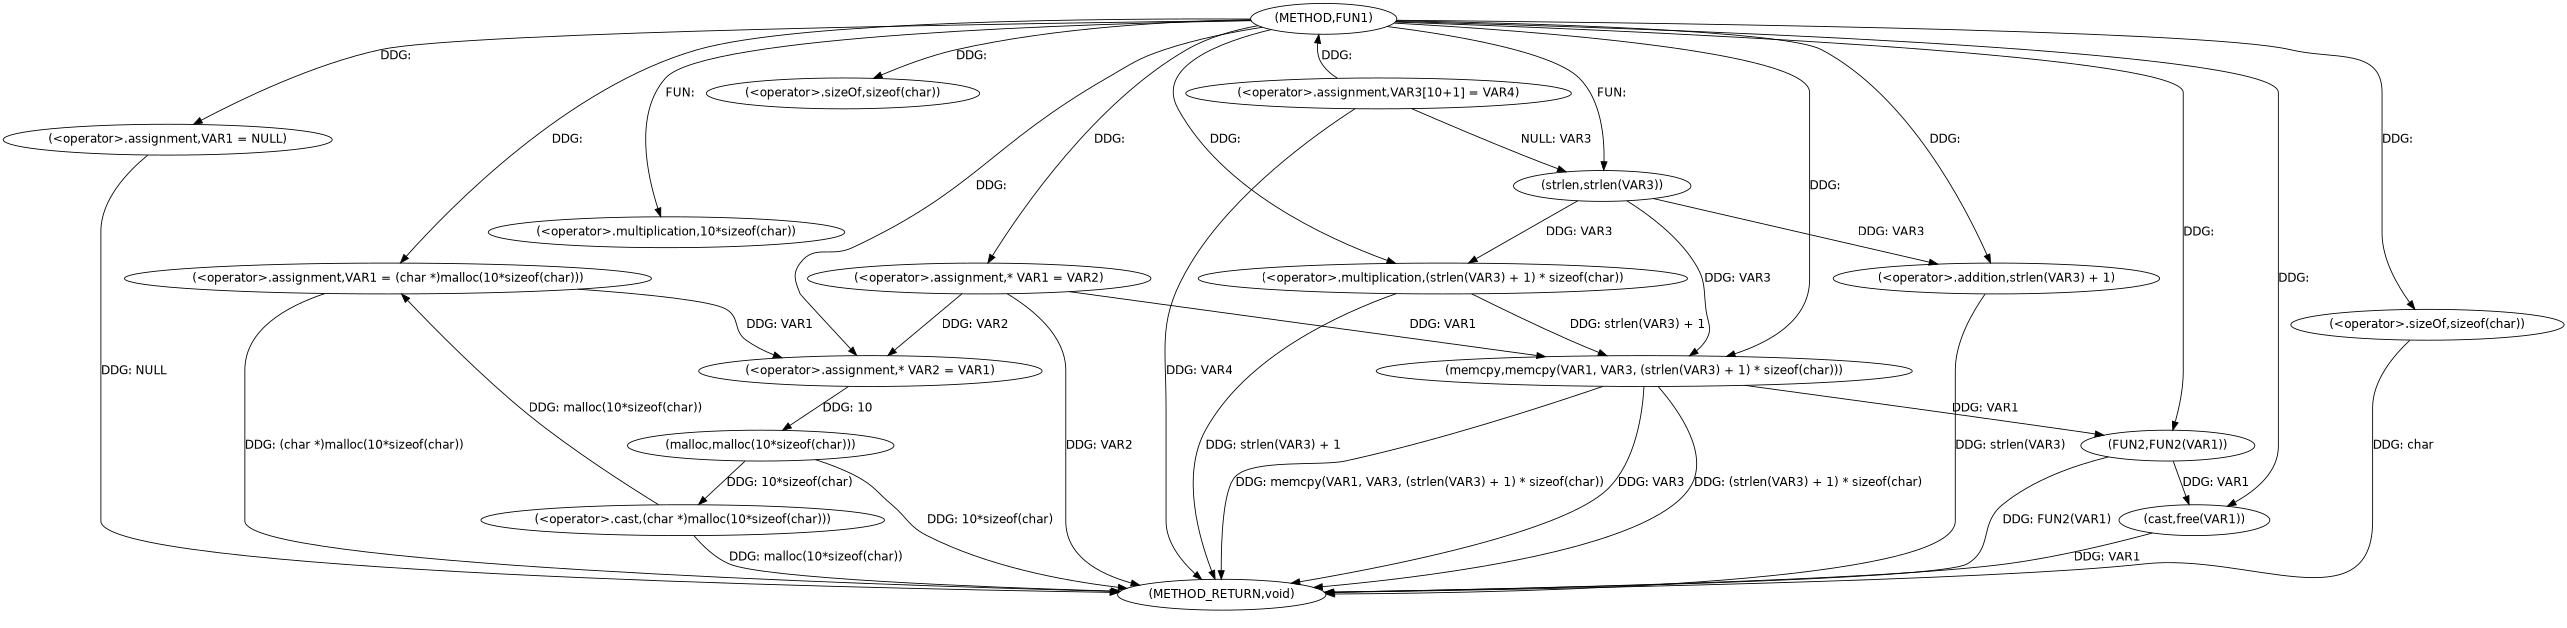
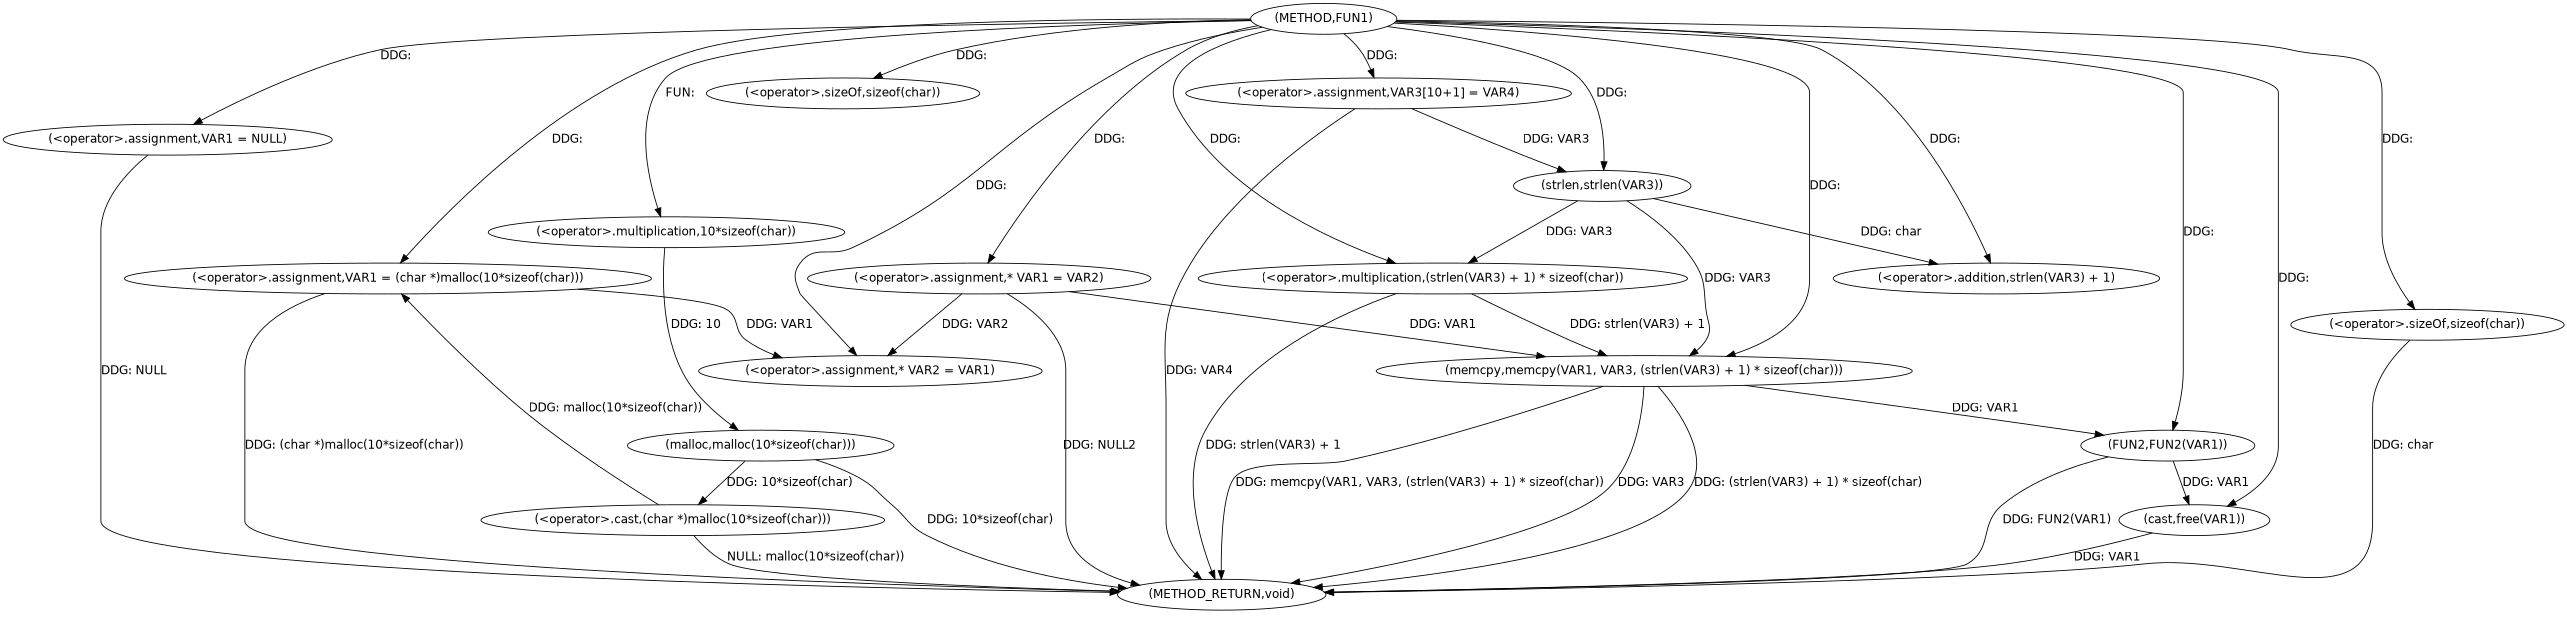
(1322, 64) -> (1360, 50)
(1614, 93) -> (1614, 93)
(1556, 140) -> (1556, 140)
(1891, 232) -> (1891, 232)
(819, 406) -> (673, 347)
(1100, 446) -> (1100, 446)
(816, 557) -> (816, 557)
(1790, 573) -> none
